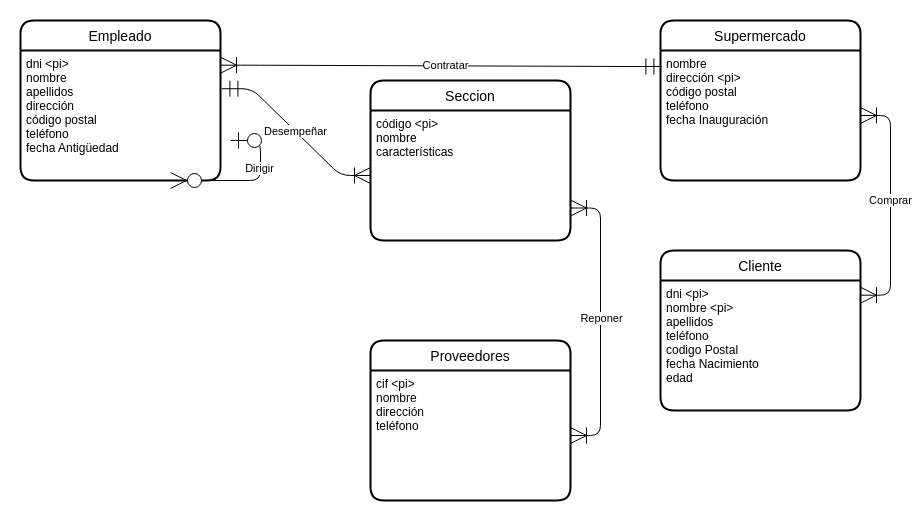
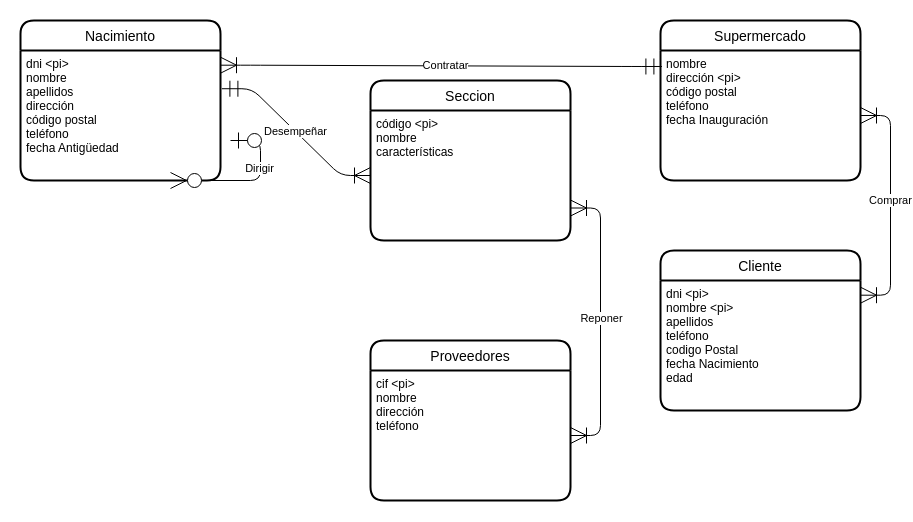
(120, 36) -> (120, 36)
